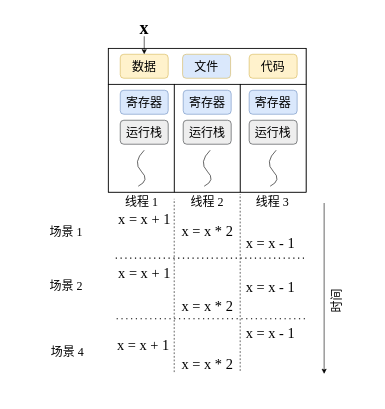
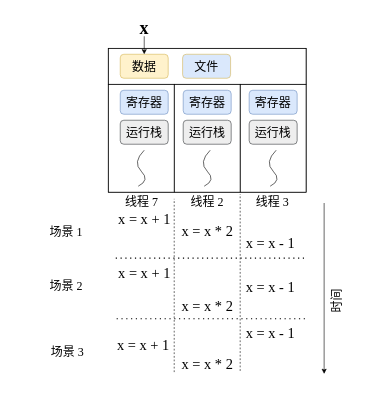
(273, 66) -> none
(142, 201) -> (142, 201)
(68, 352) -> (68, 352)
